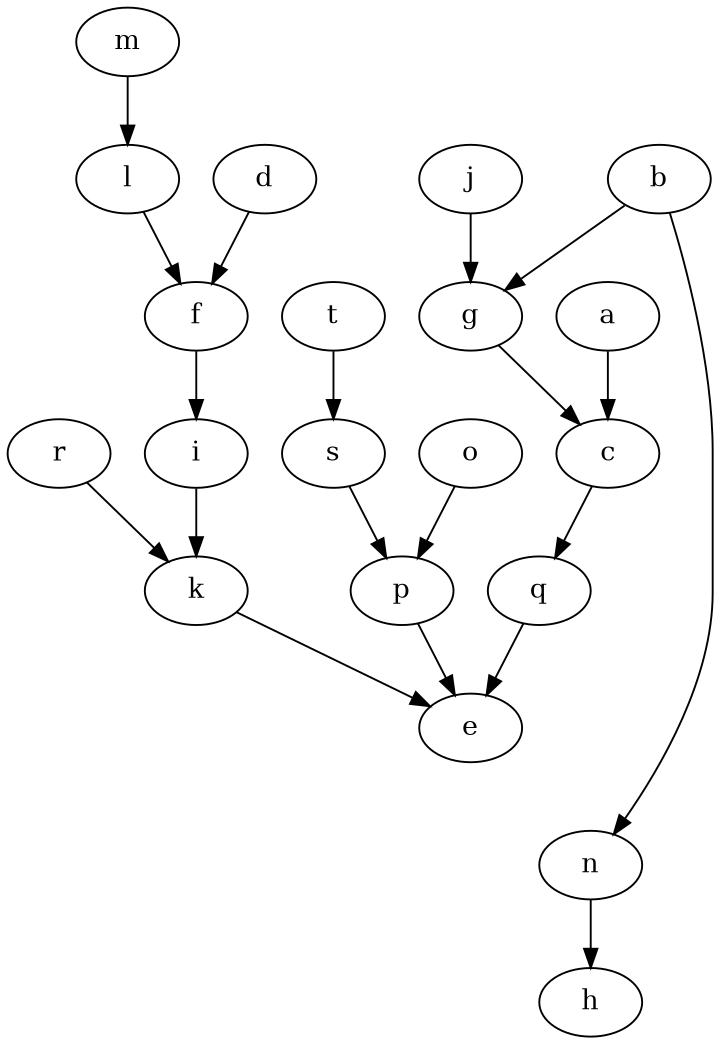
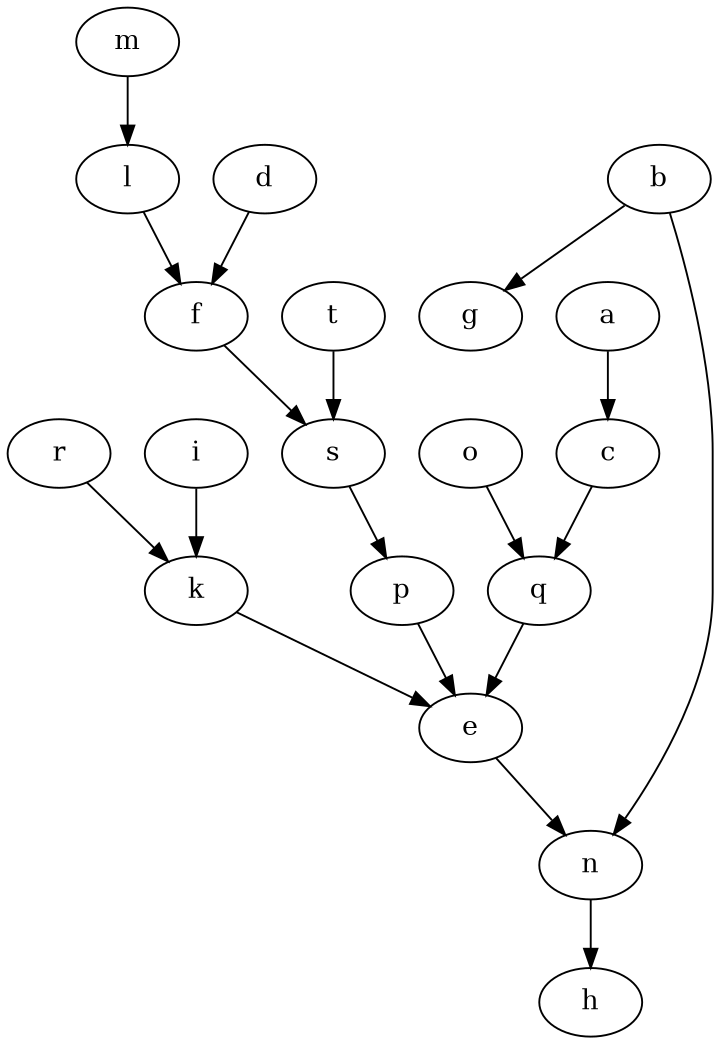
(471, 179) -> none
(196, 376) -> (258, 378)
(532, 378) -> none
(441, 514) -> (501, 514)
none -> (524, 789)
